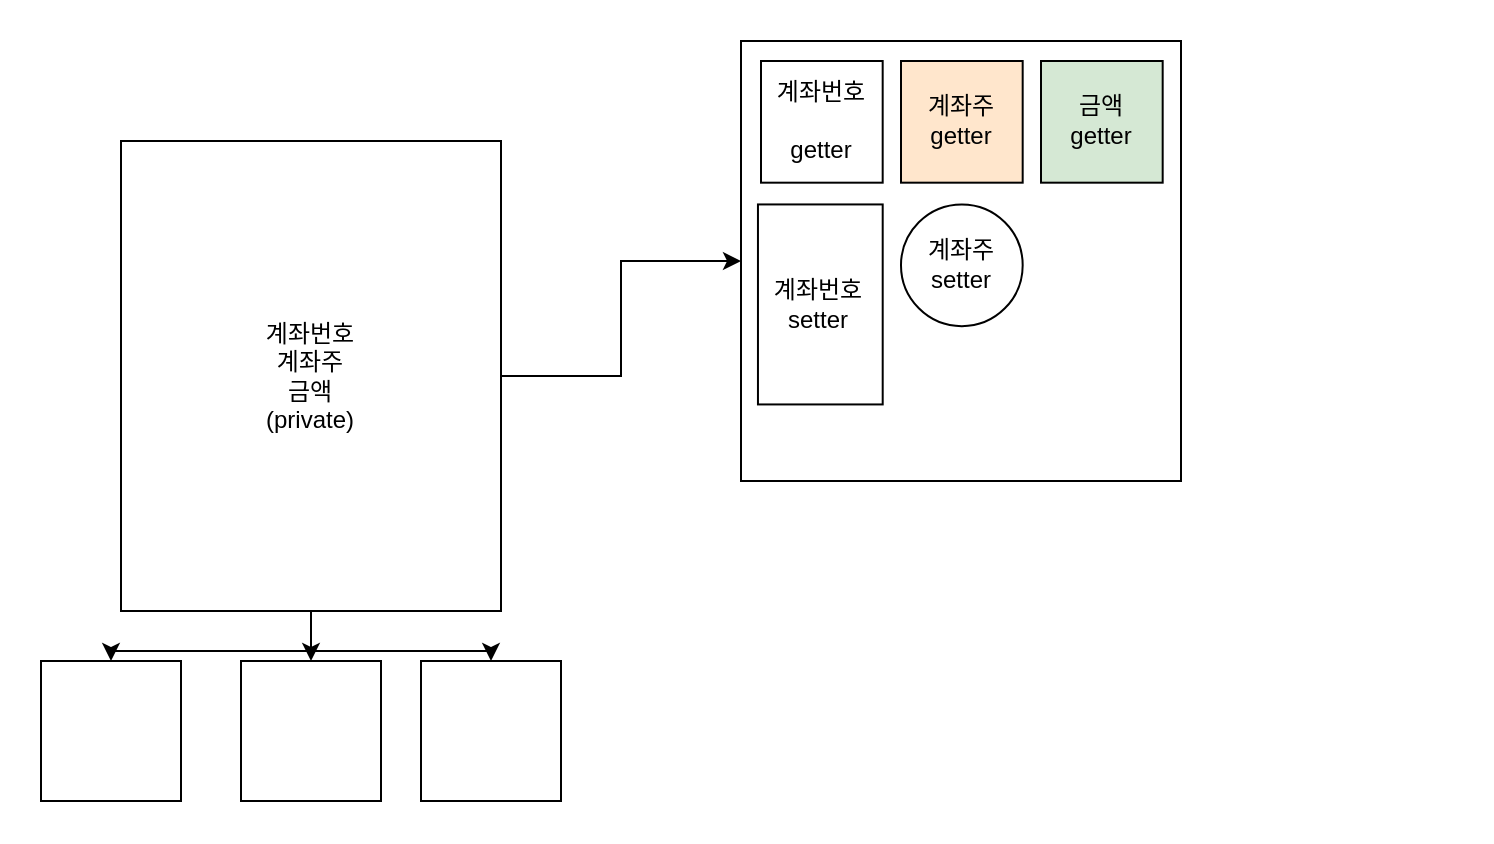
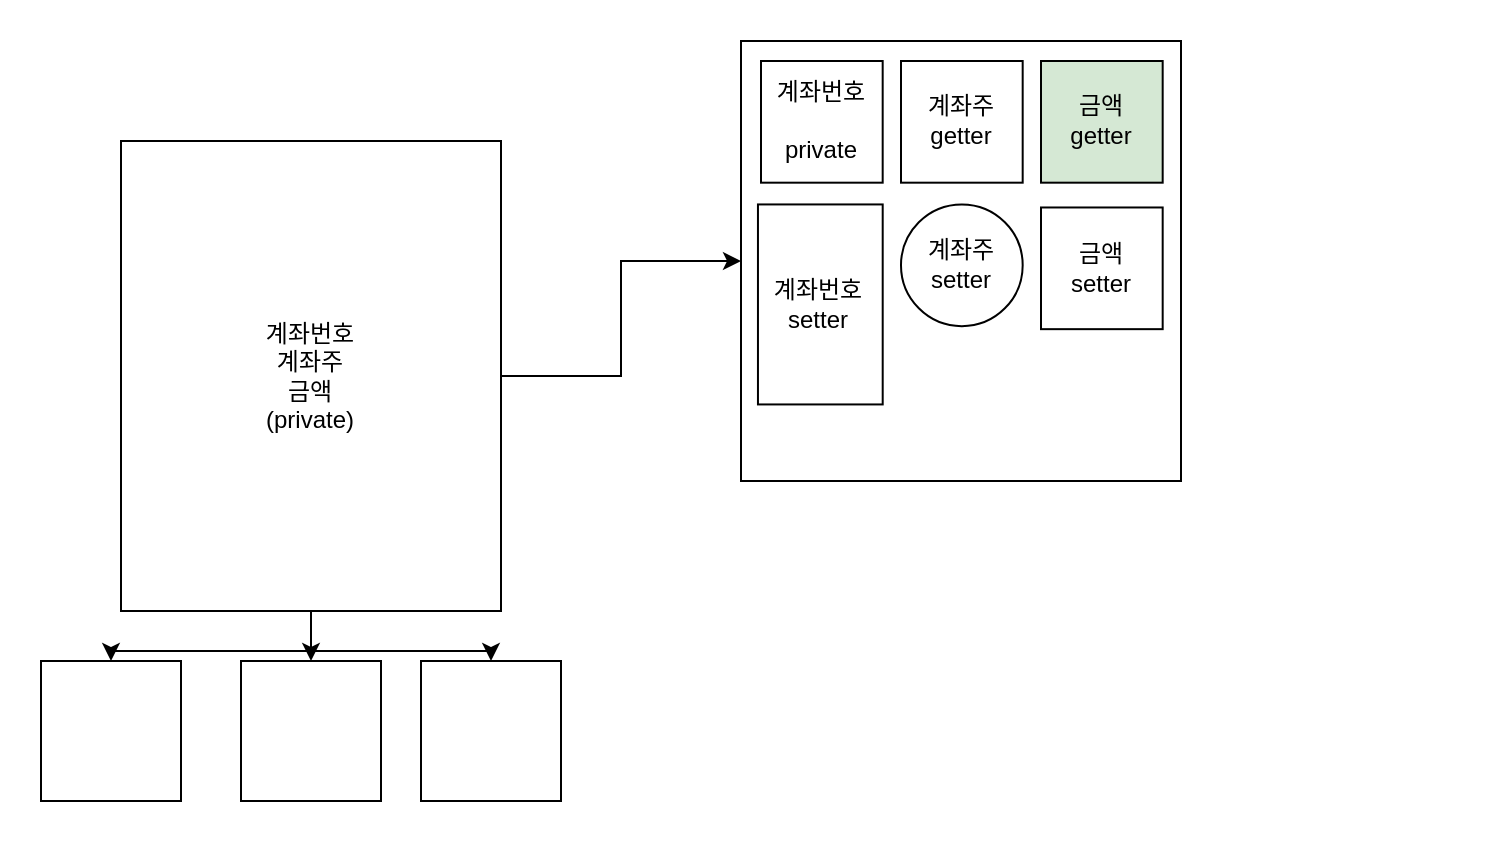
(822, 121) -> (822, 121)
(962, 122) -> (962, 122)
none -> (1102, 268)
